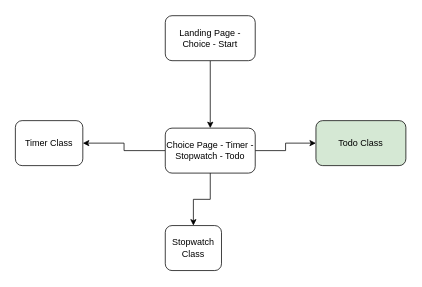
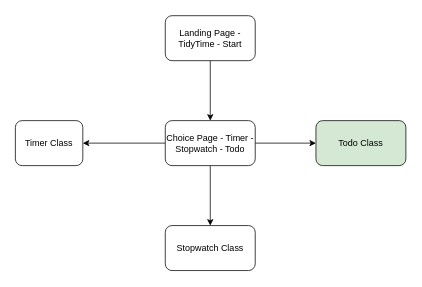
(210, 38) -> (210, 38)
(210, 150) -> (210, 143)
(194, 248) -> (210, 248)
